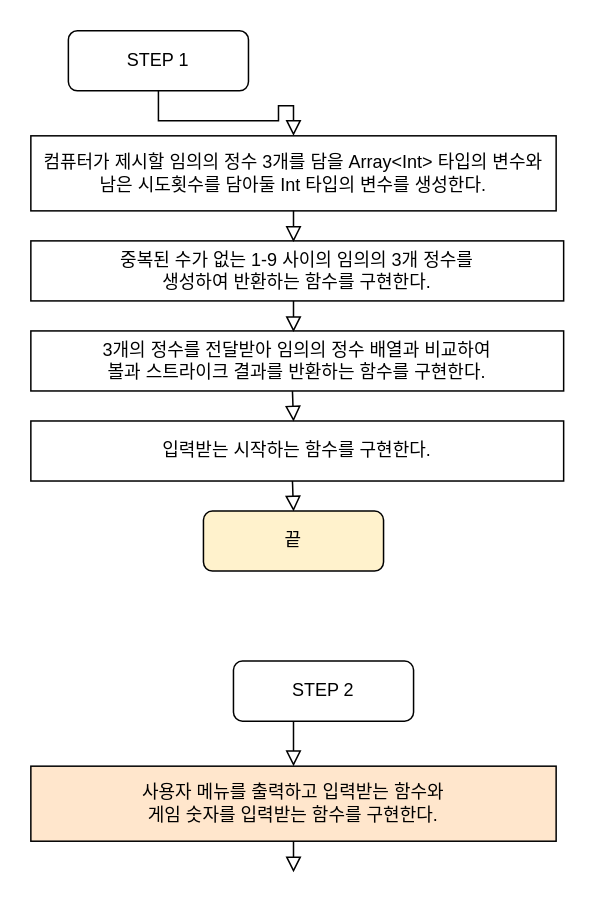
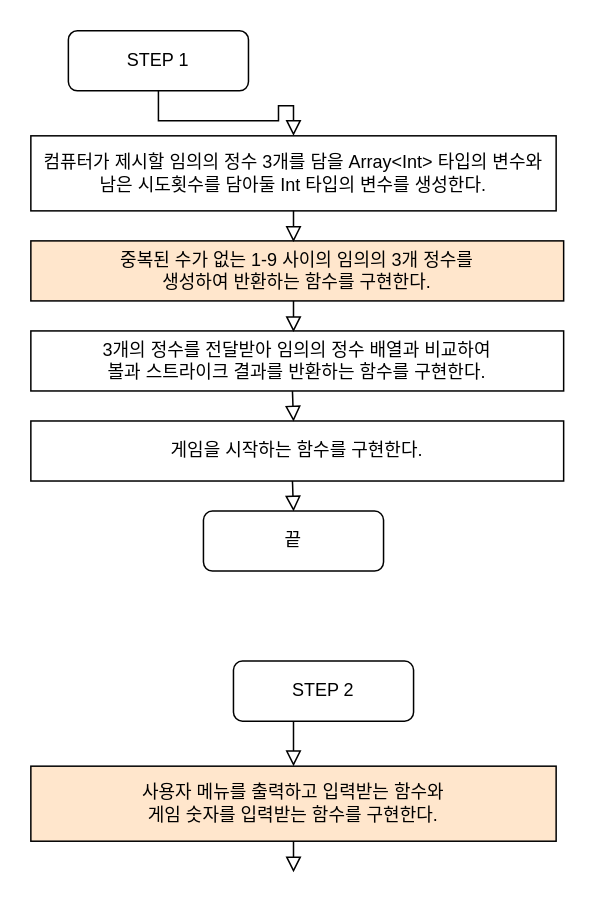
(297, 271) -> (297, 271)
(297, 451) -> (297, 451)
(293, 541) -> (293, 541)
